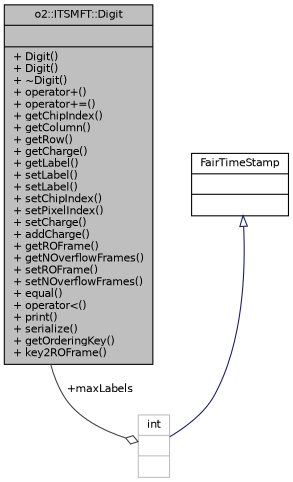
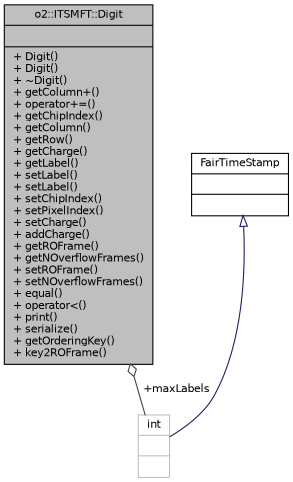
(50, 93) -> (57, 93)
(77, 412) -> (140, 396)
